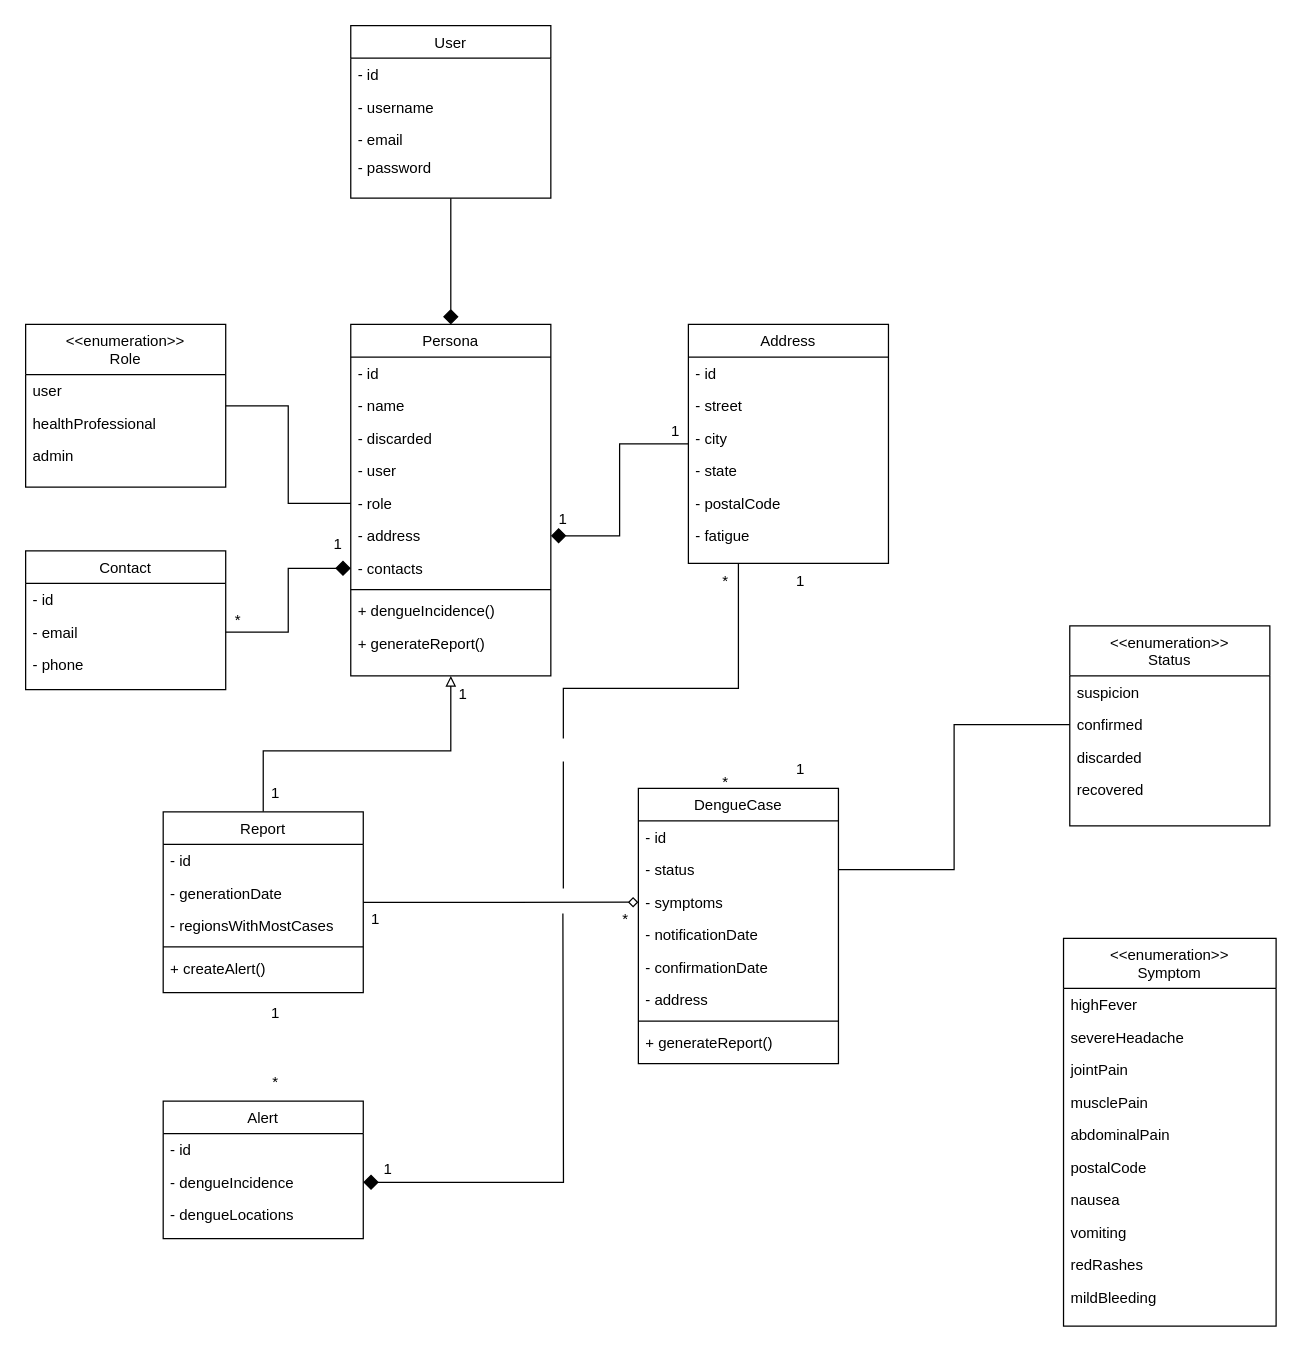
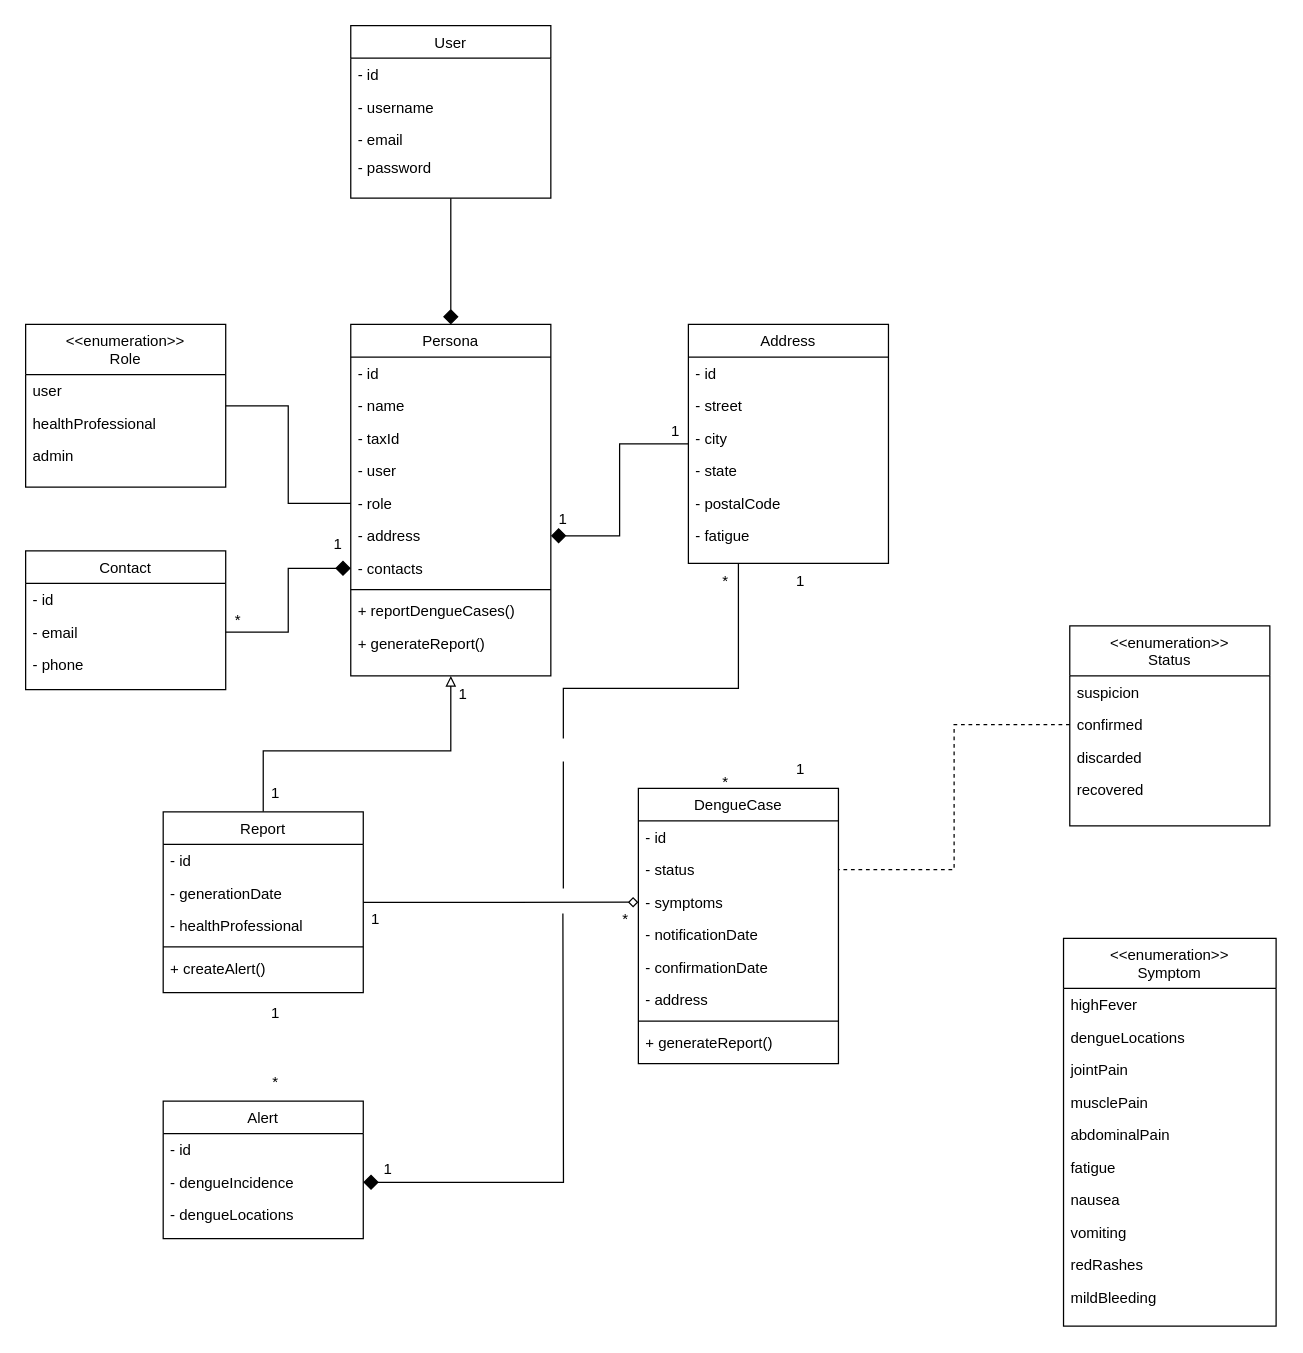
(400, 439) -> (385, 439)
(433, 611) -> (444, 611)
(954, 796) -> (954, 796)
(257, 926) -> (246, 926)
(1129, 1038) -> (1131, 1038)
(1110, 1168) -> (1097, 1168)
